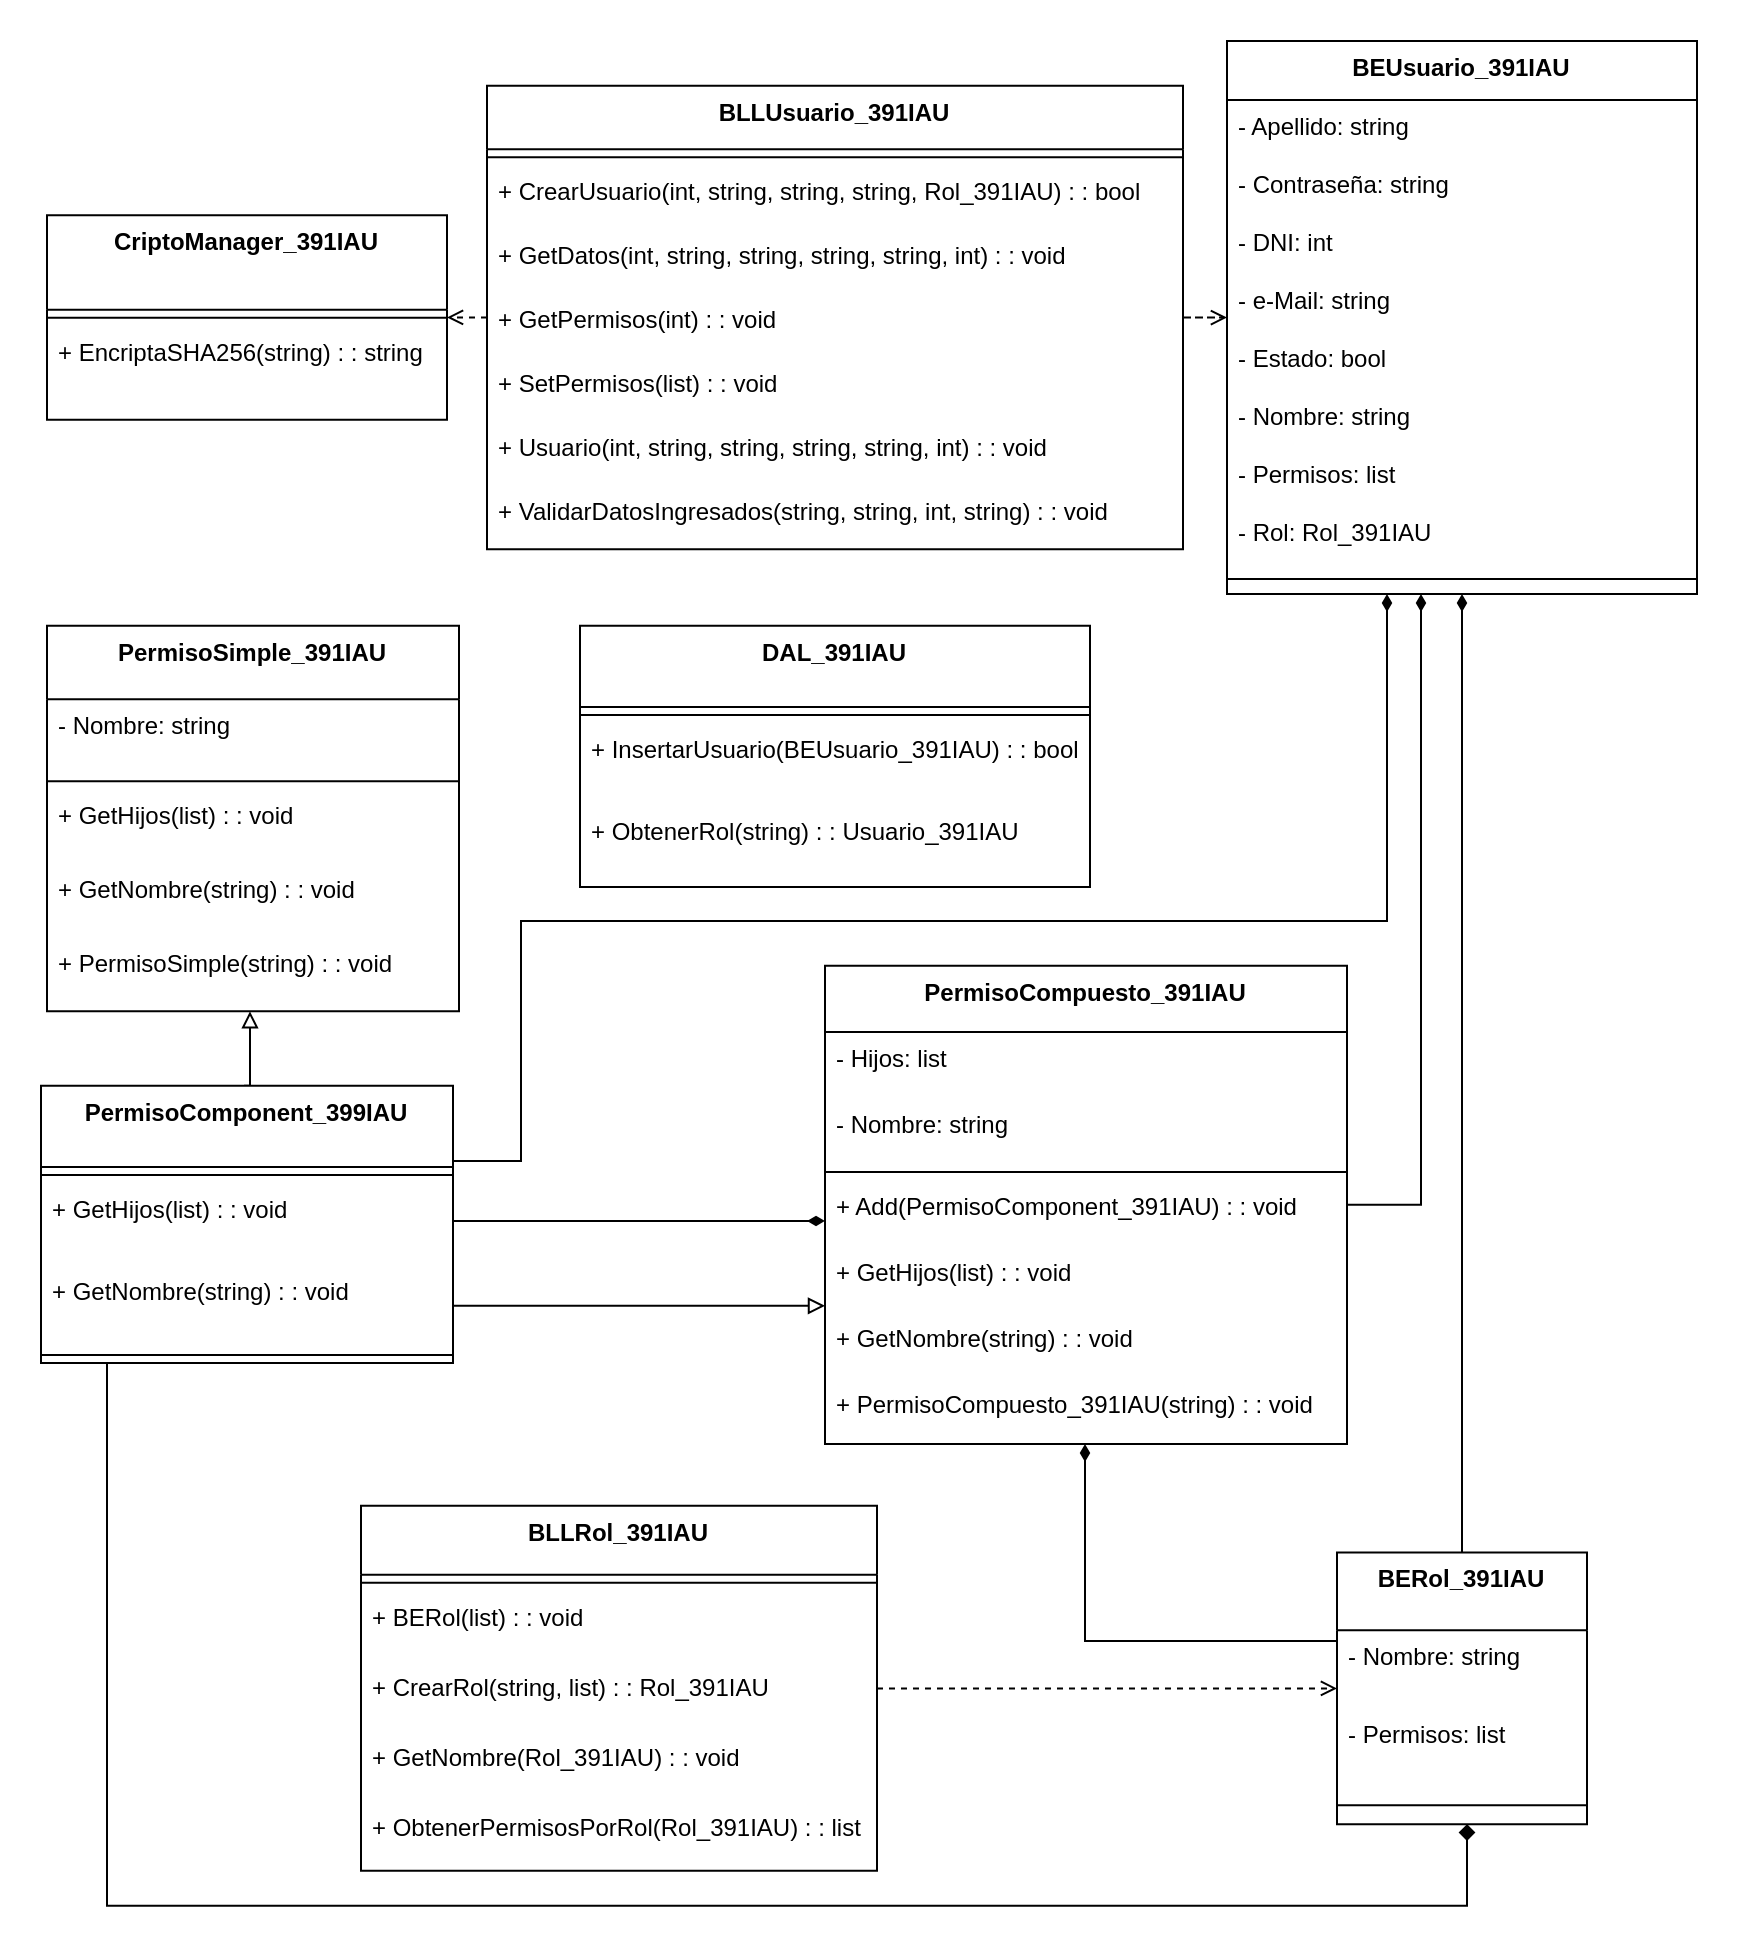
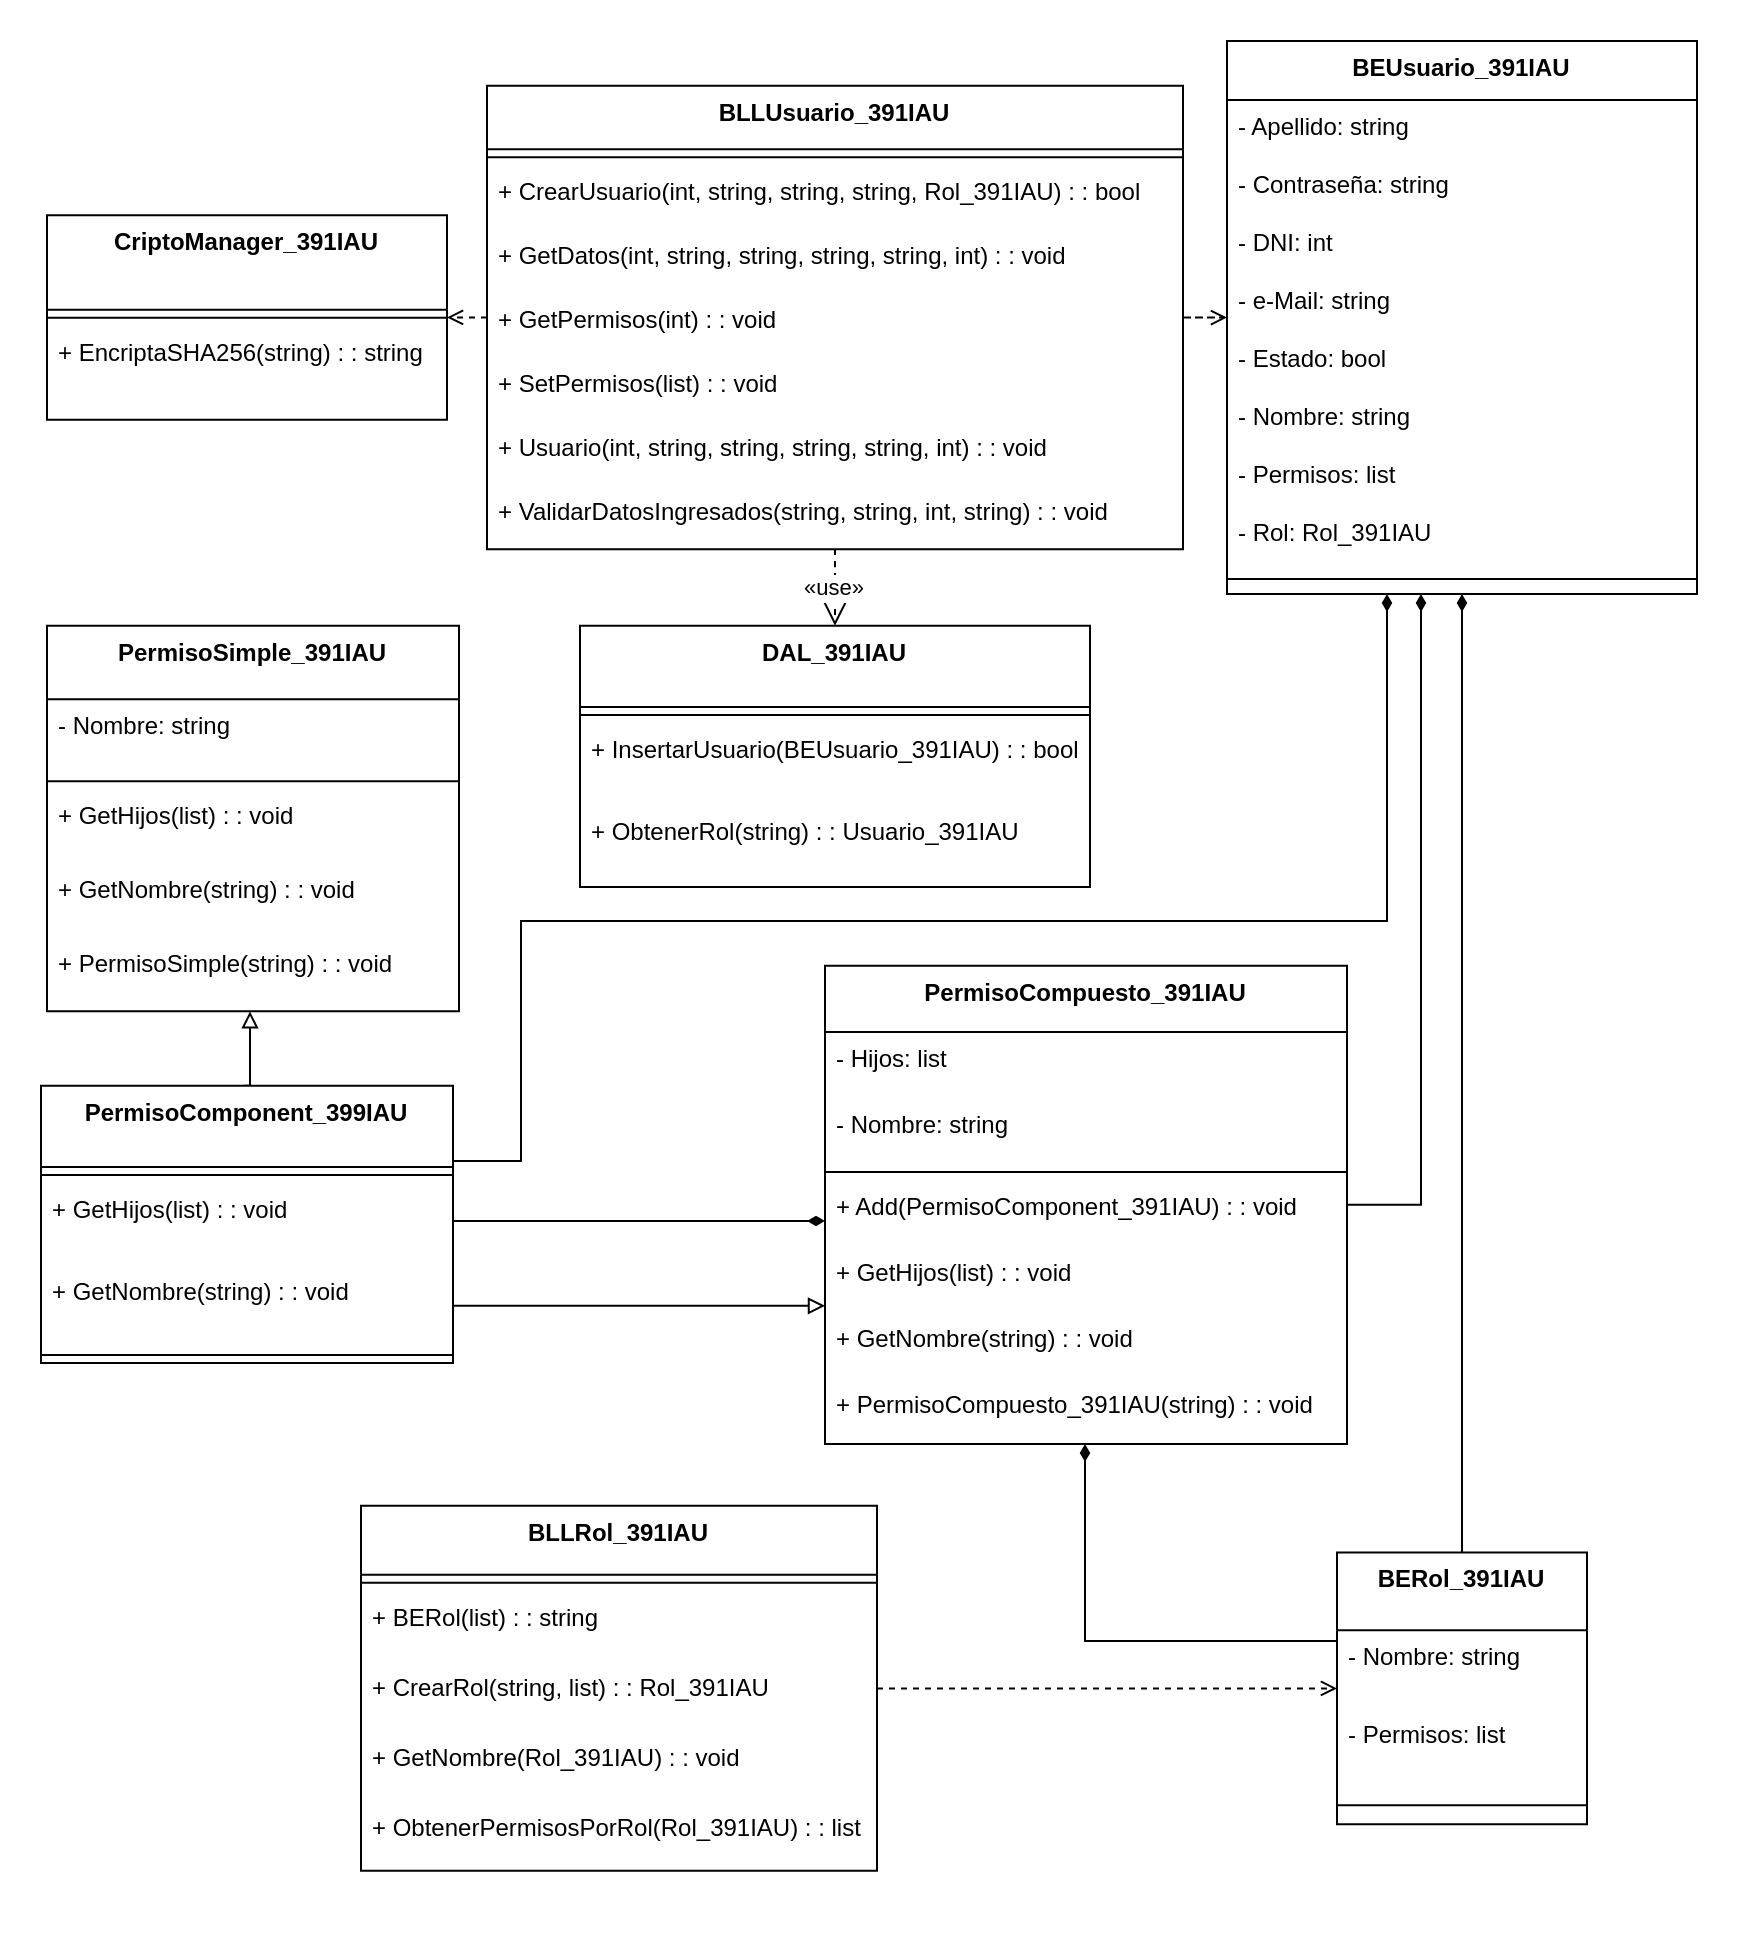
none -> (835, 575)
(489, 1618) -> (502, 1618)
(550, 1906) -> none
